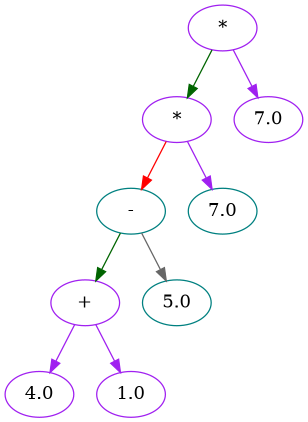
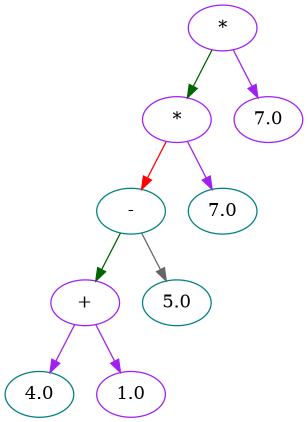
(39, 394) -> (39, 394)
